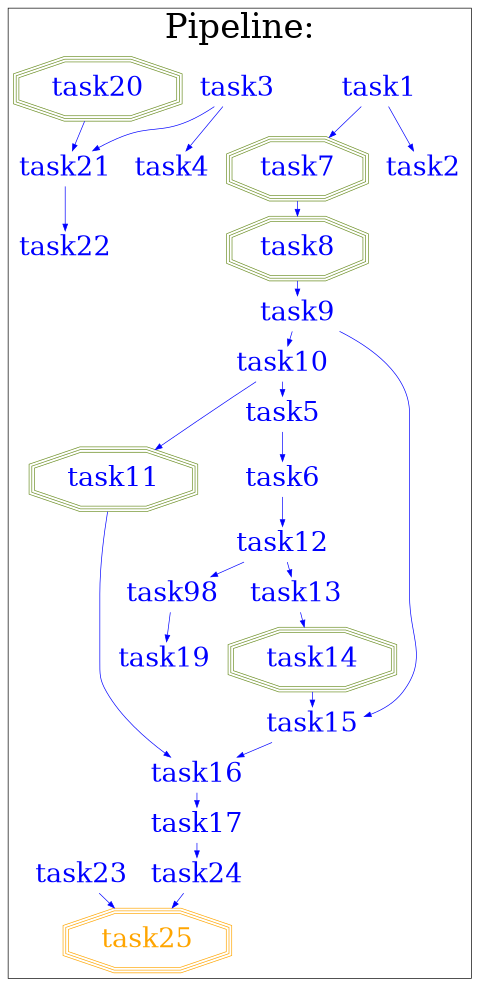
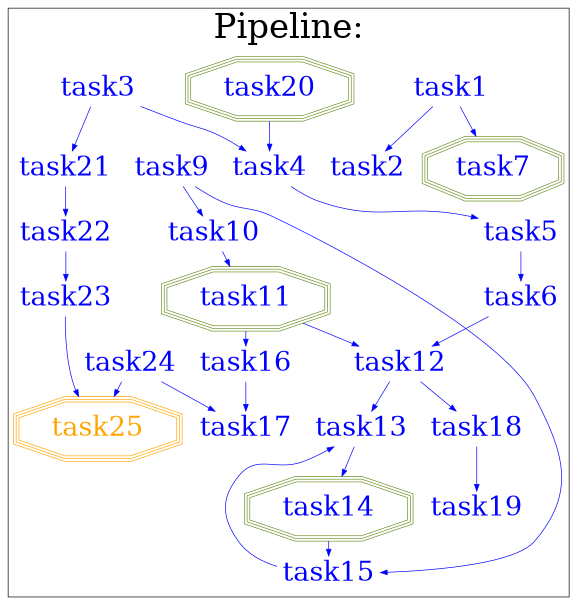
(80, 133) -> (270, 133)
(297, 249) -> none
none -> (66, 263)
none -> (328, 333)
(283, 386) -> (379, 212)
(173, 595) -> (477, 429)
(258, 748) -> (232, 485)
(197, 847) -> (185, 395)
